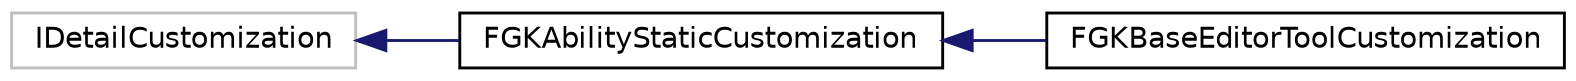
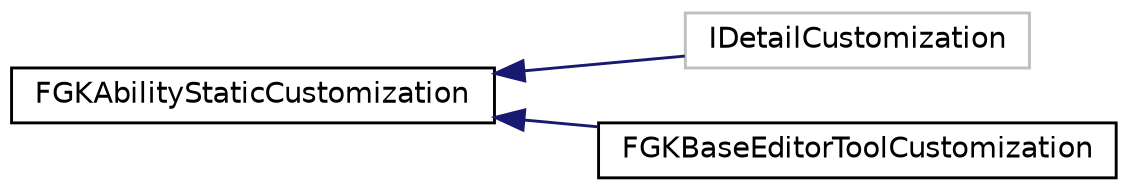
(423, 40) -> (605, 63)
